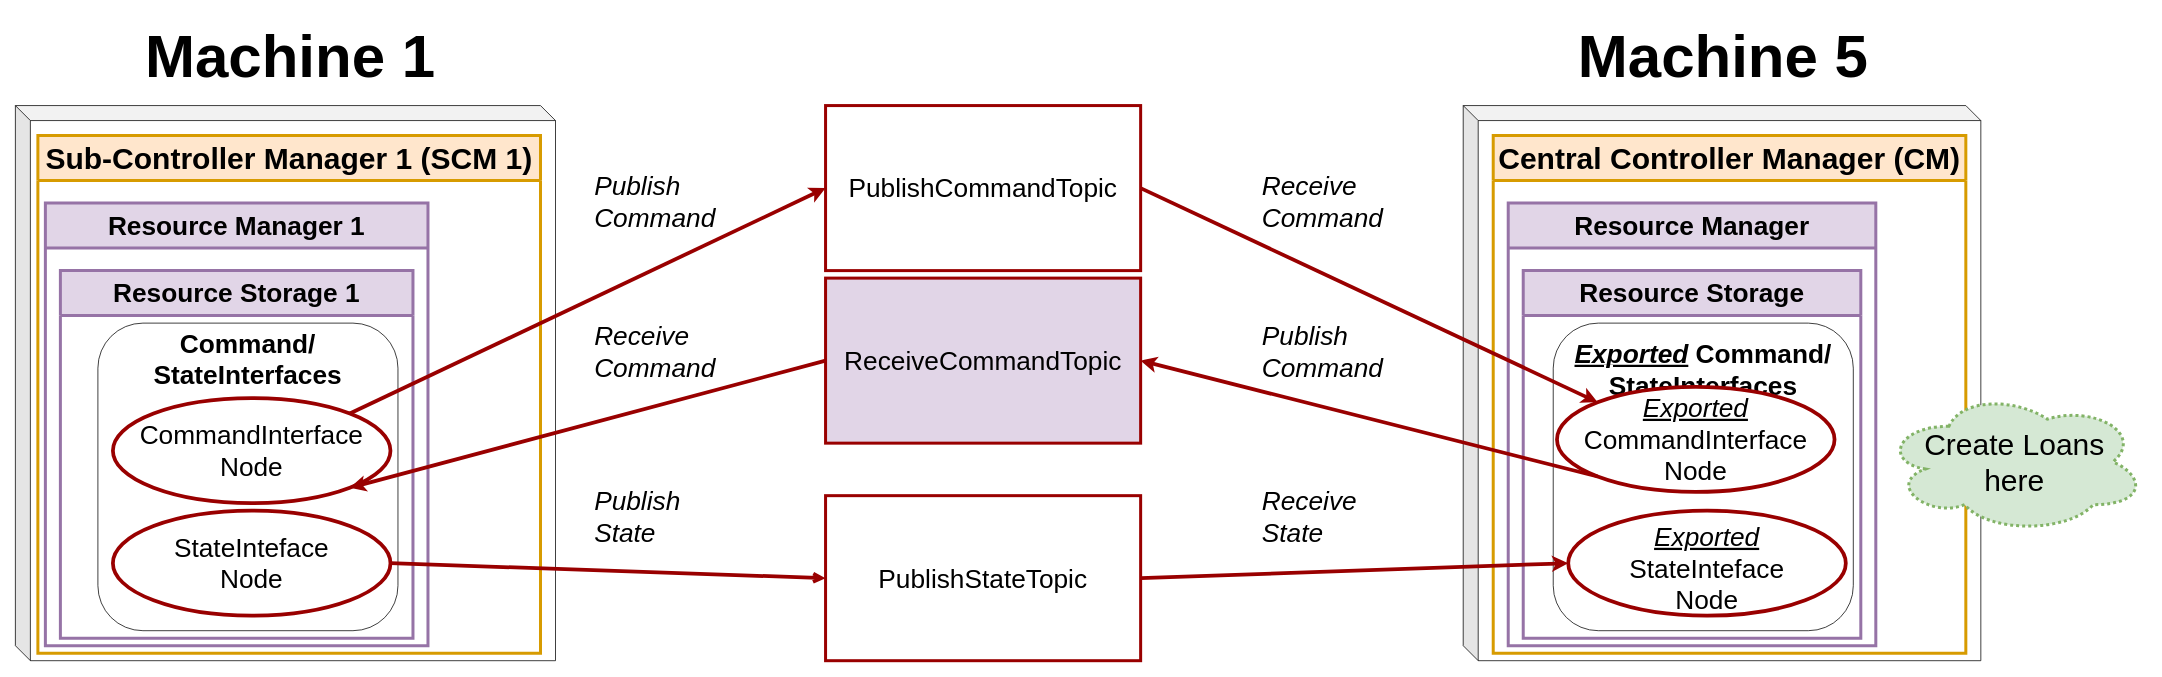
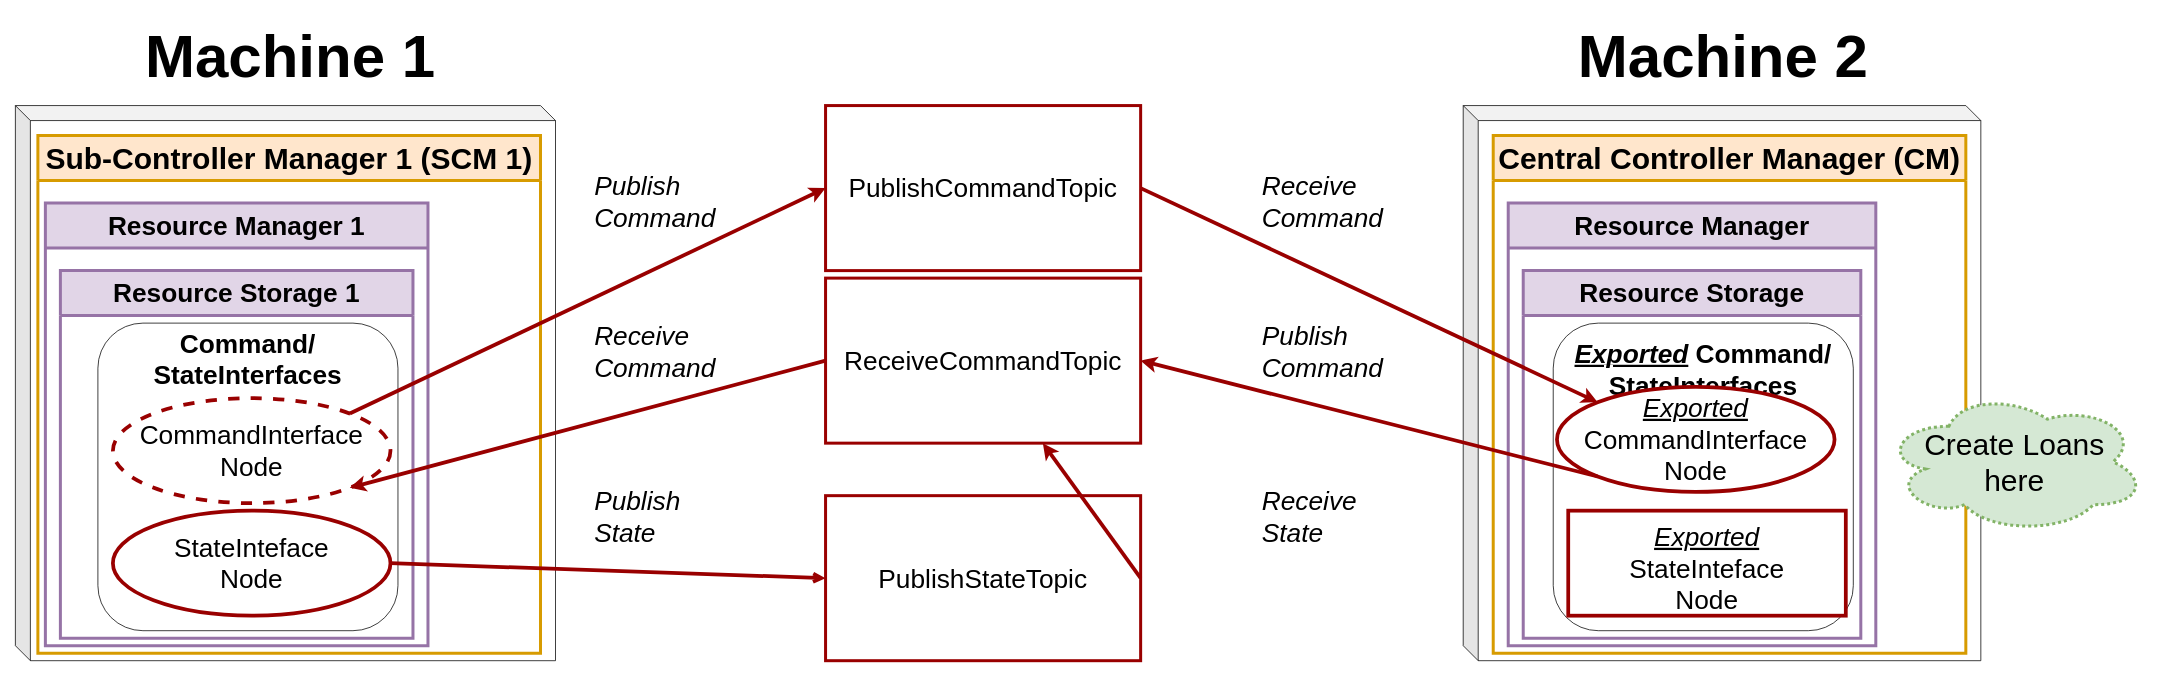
(1715, 57) -> (1715, 57)
(983, 360) -> (983, 360)
(252, 450) -> (252, 450)
(1707, 563) -> (1707, 563)
(1348, 571) -> (1095, 515)
